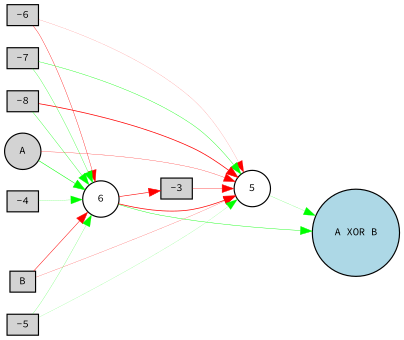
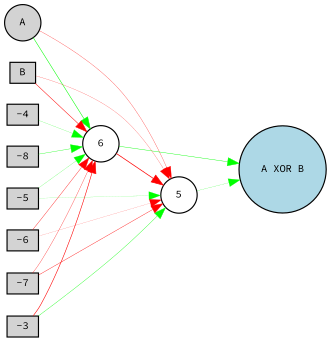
(145, 98) -> (96, 242)
(63, 119) -> (64, 221)
(138, 127) -> none
(207, 189) -> (100, 268)
(134, 194) -> (67, 246)
